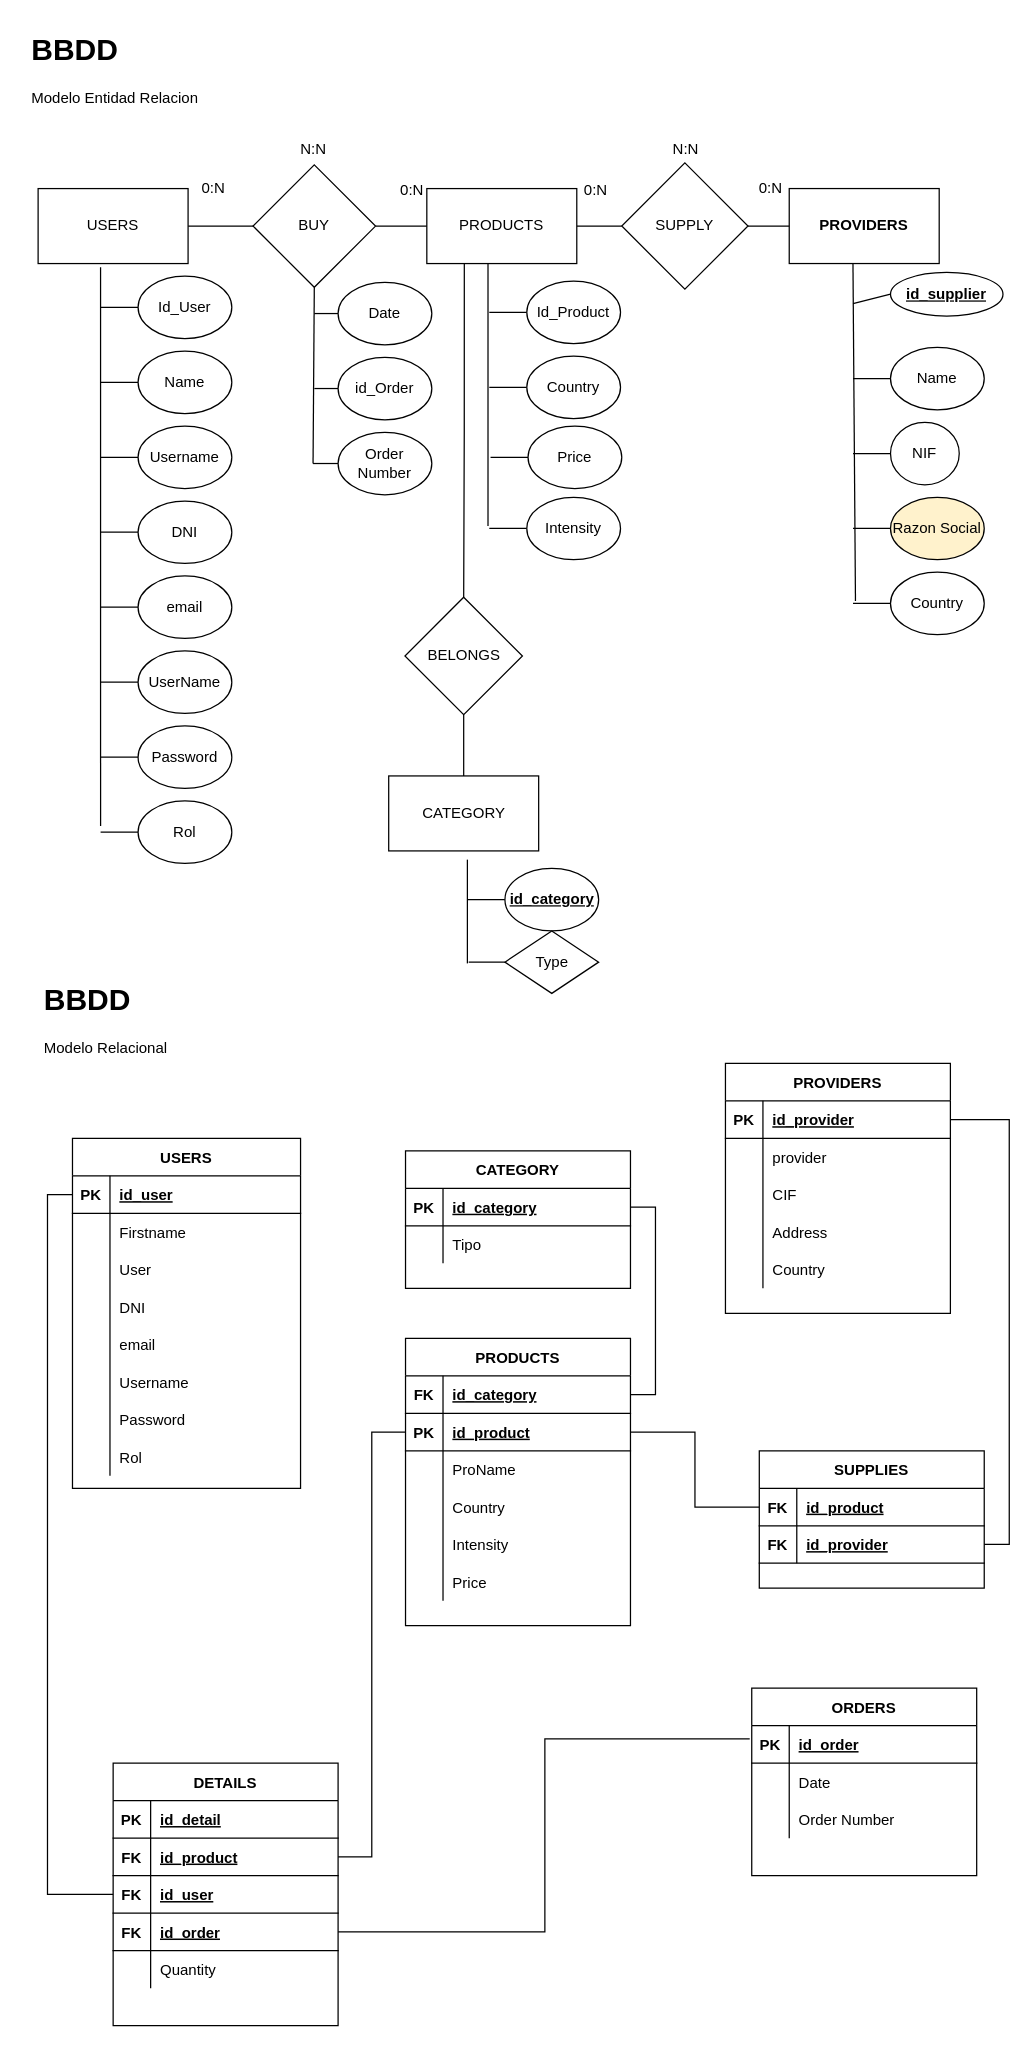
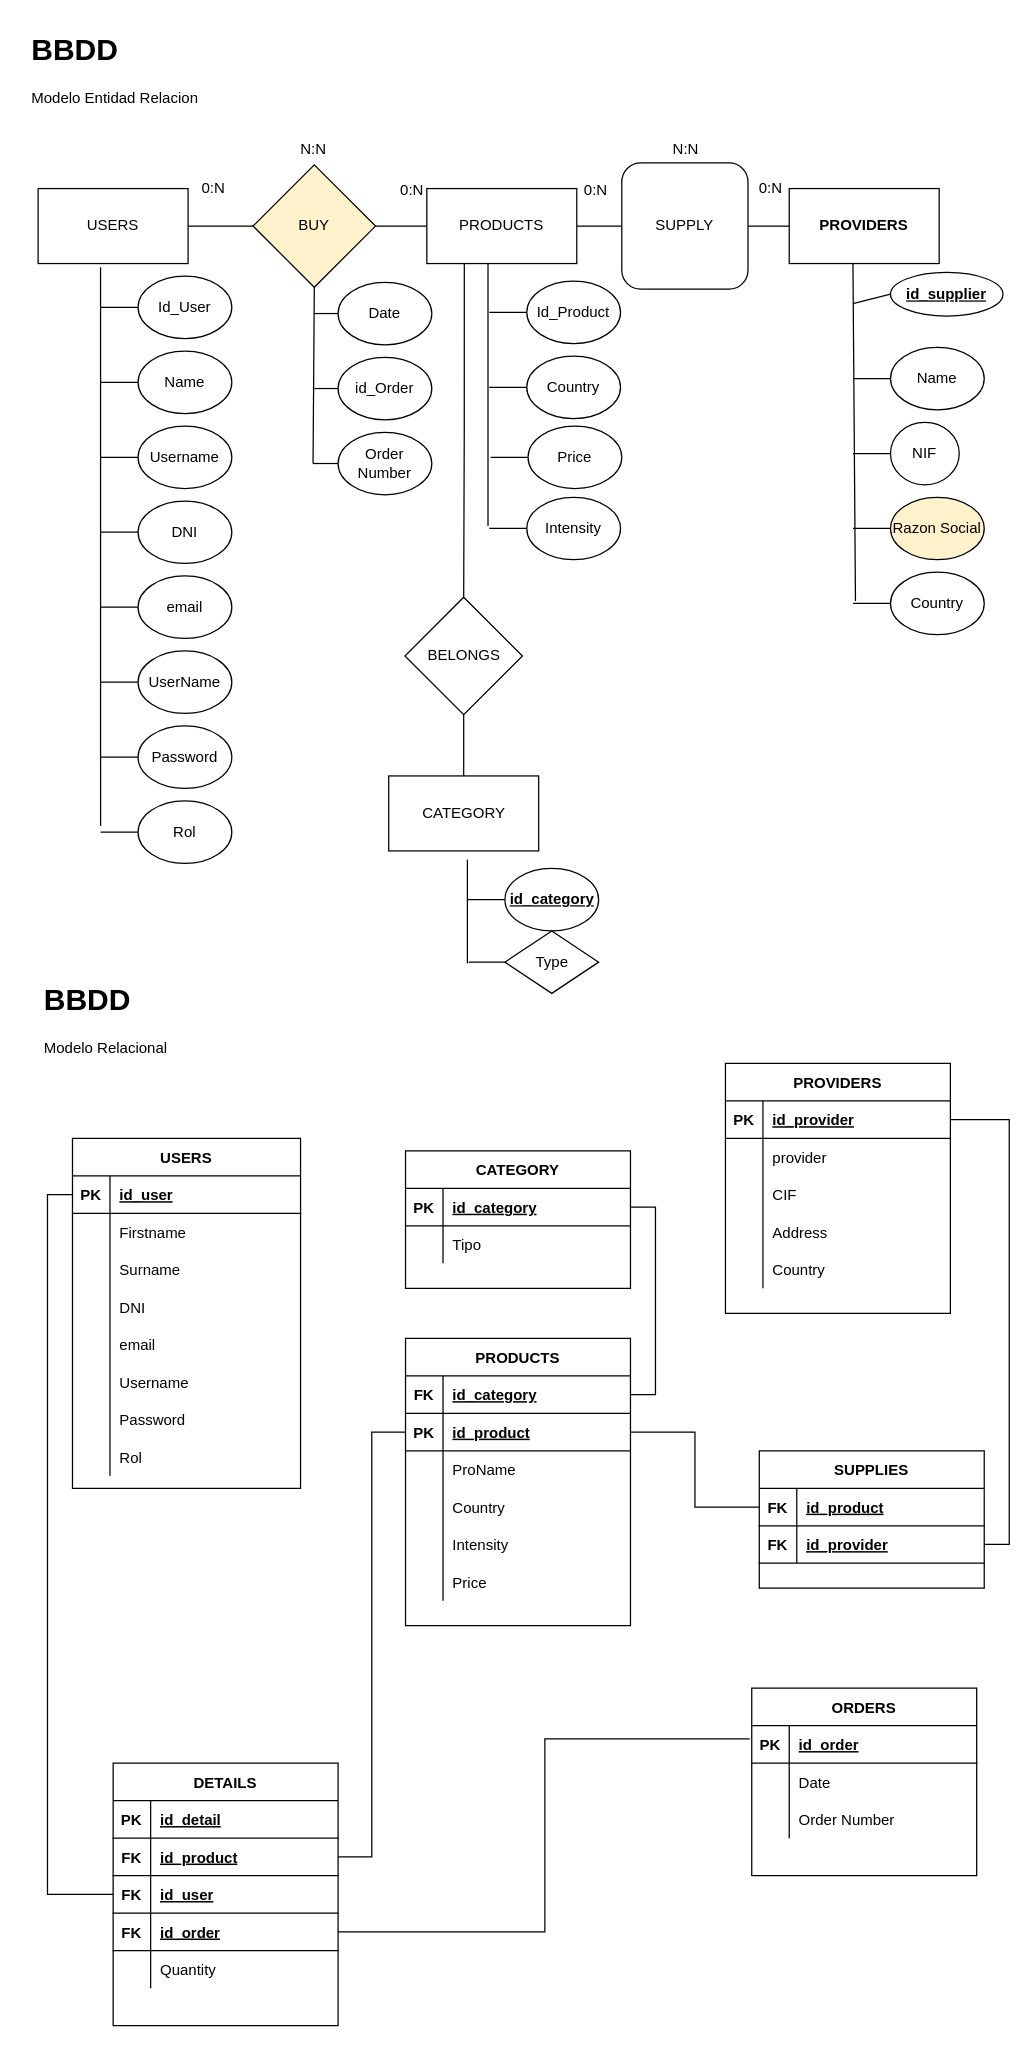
(314, 226) -> (314, 226)
(685, 226) -> (685, 226)
(136, 1270) -> (149, 1270)
